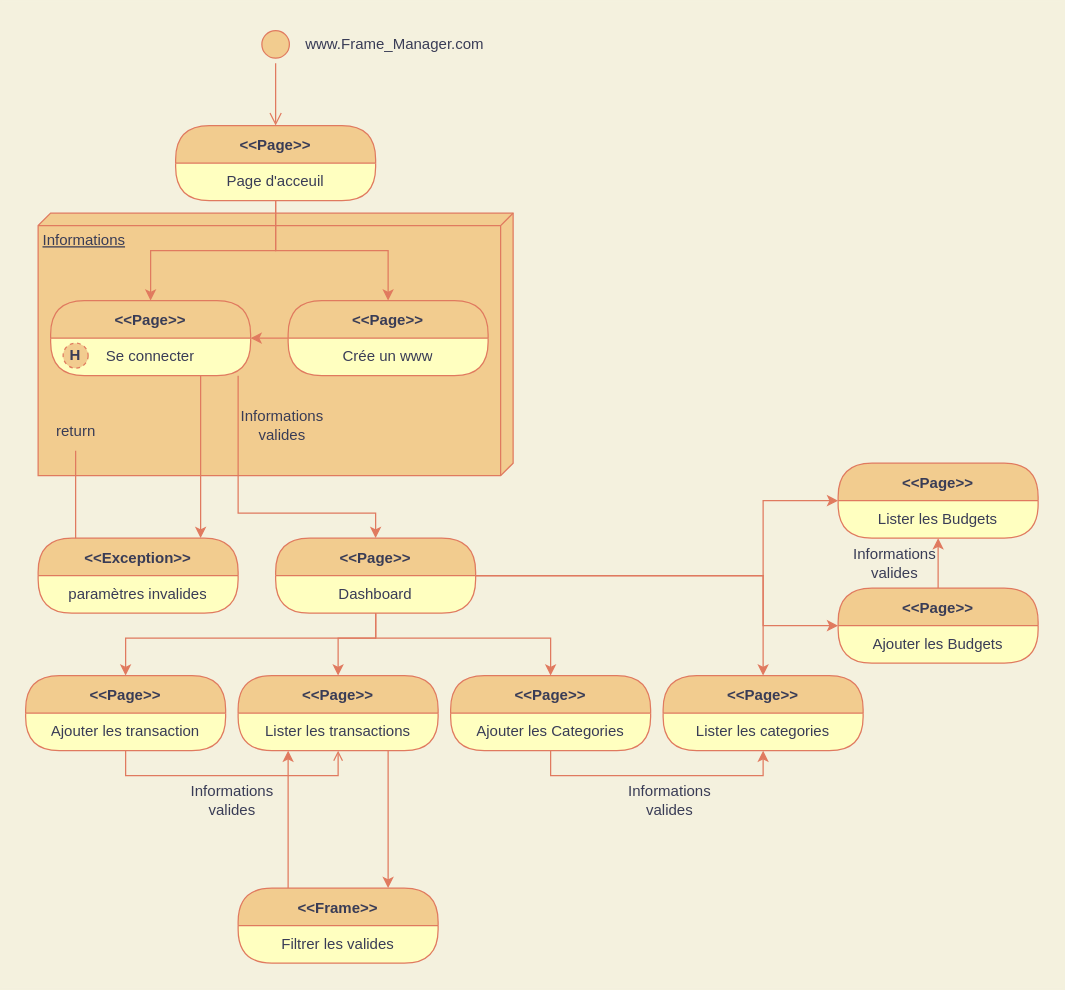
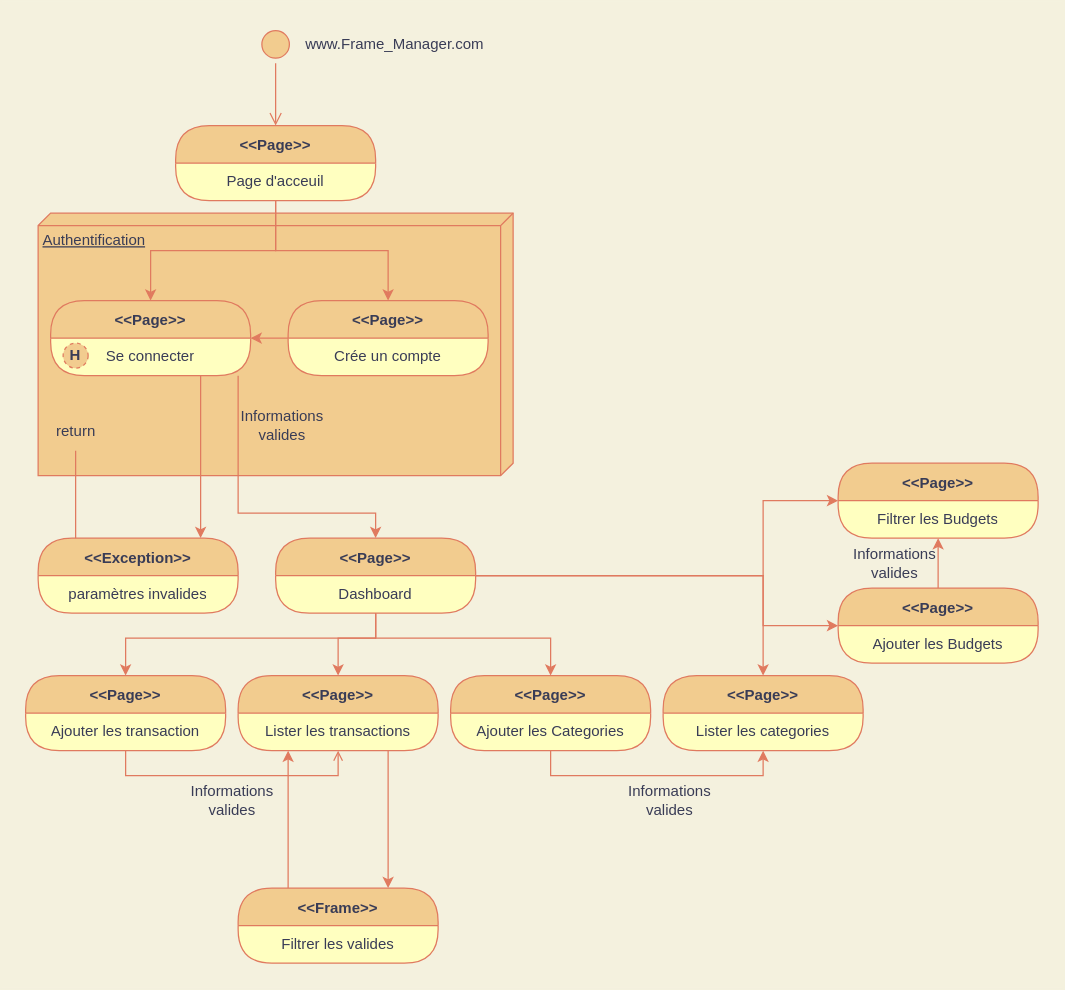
(92, 241) -> (104, 241)
(388, 357) -> (388, 357)
(938, 519) -> (938, 519)
